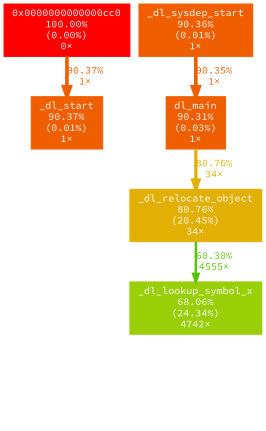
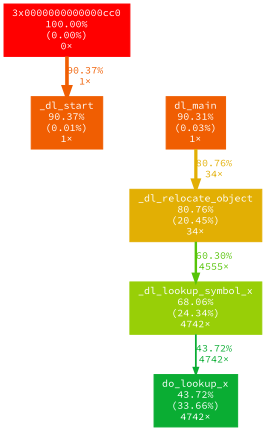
(67, 30) -> (67, 30)
(196, 30) -> none
none -> (196, 401)
